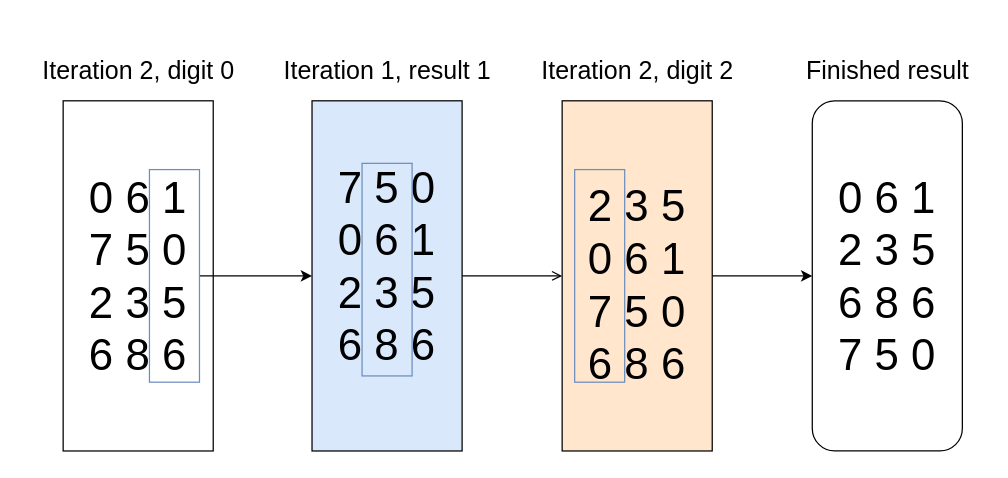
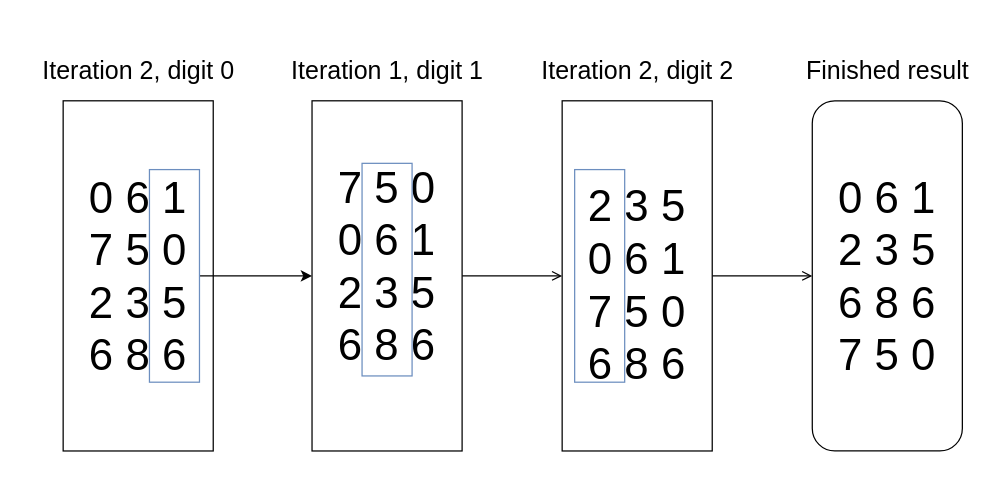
(388, 63) -> (388, 63)
(387, 276) -> (387, 276)
(637, 276) -> (637, 276)
(802, 276) -> (804, 276)
